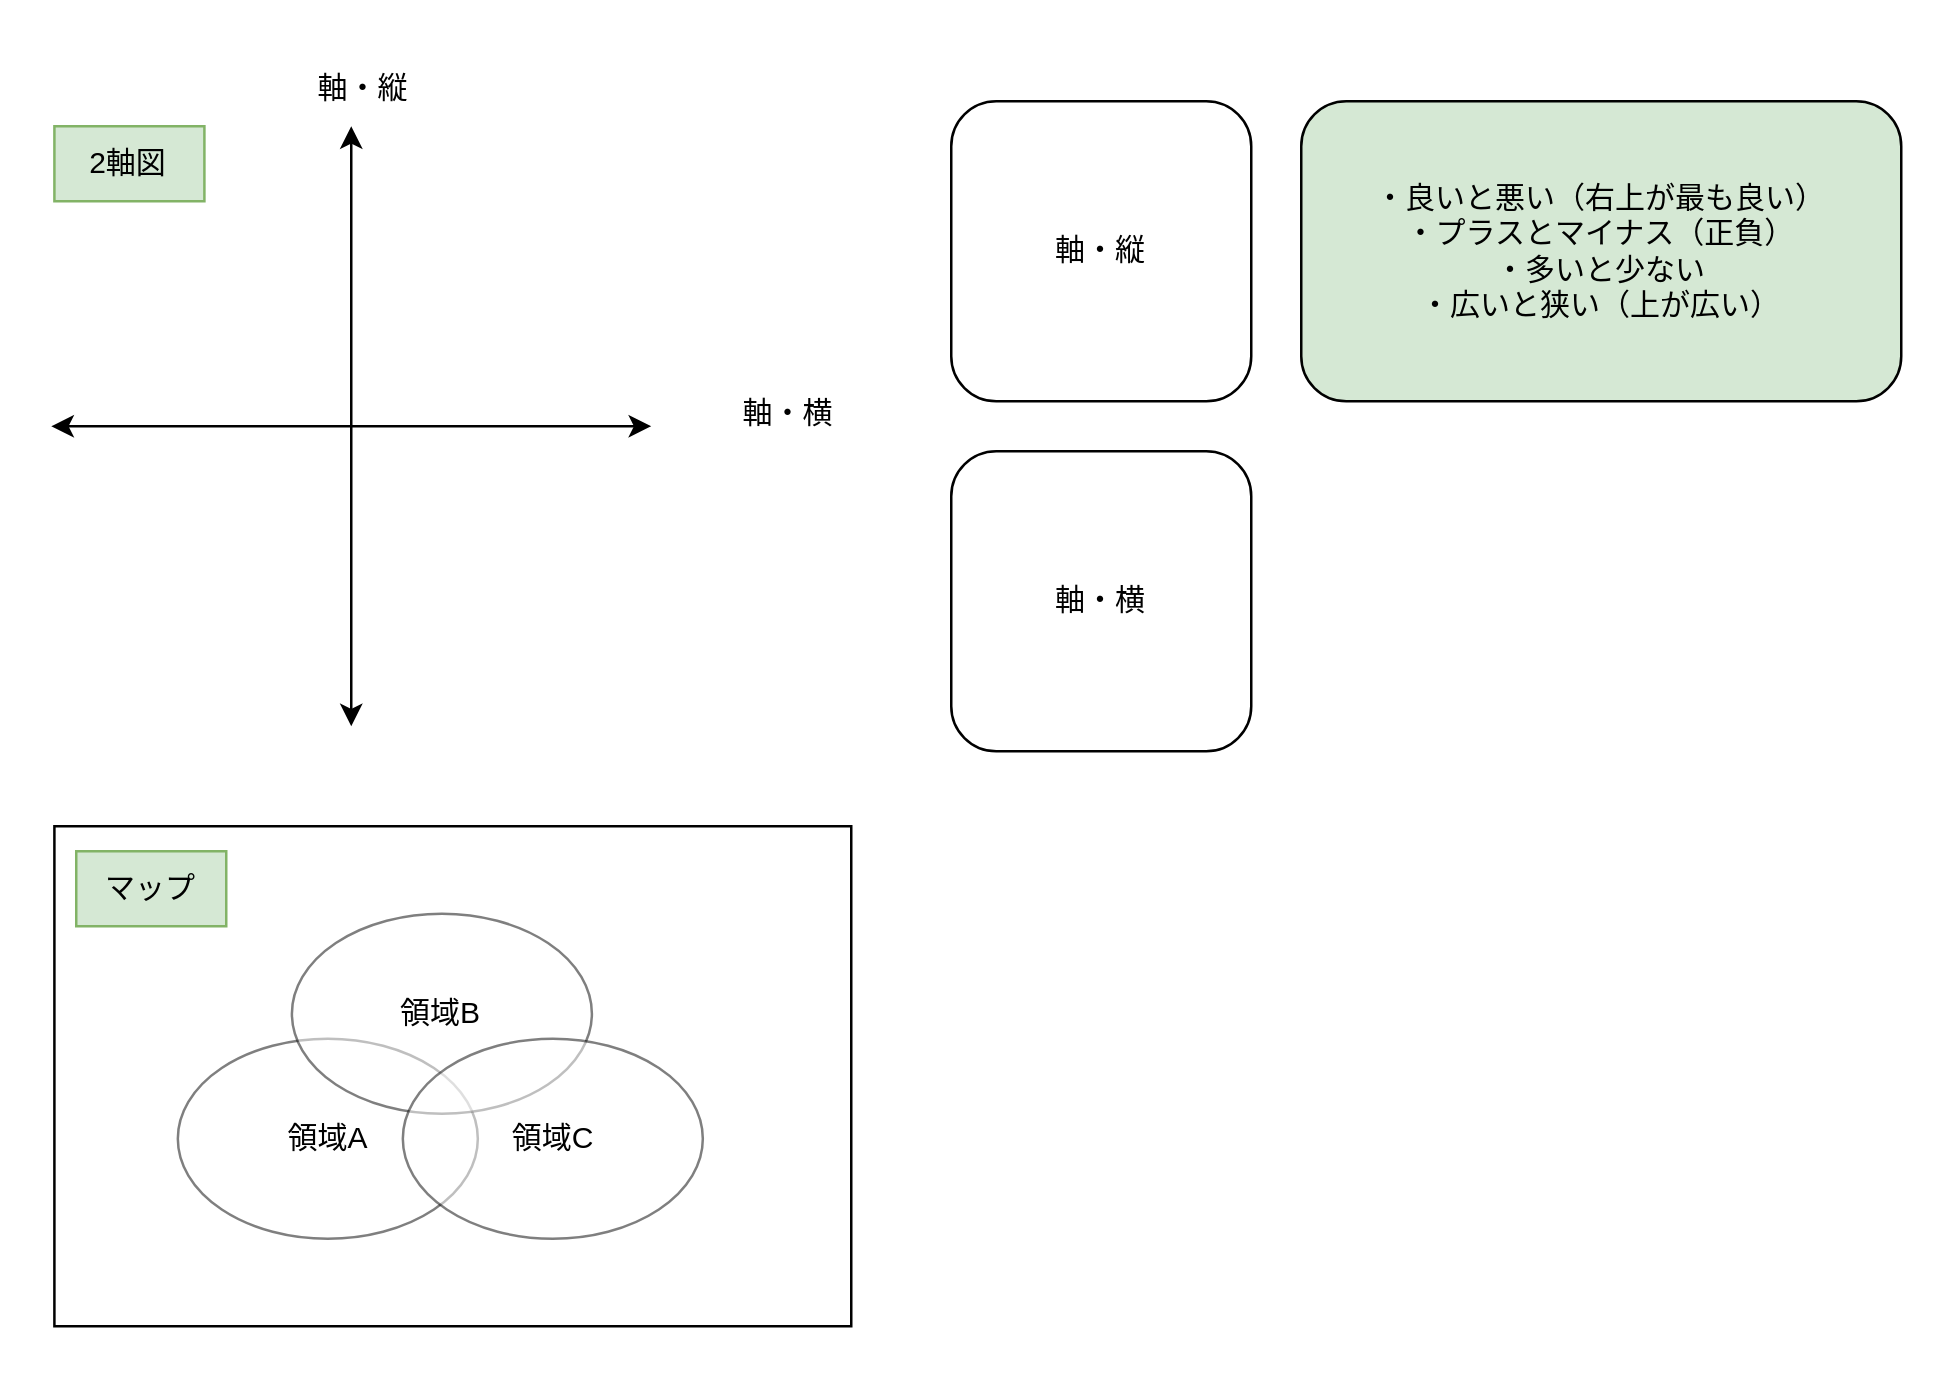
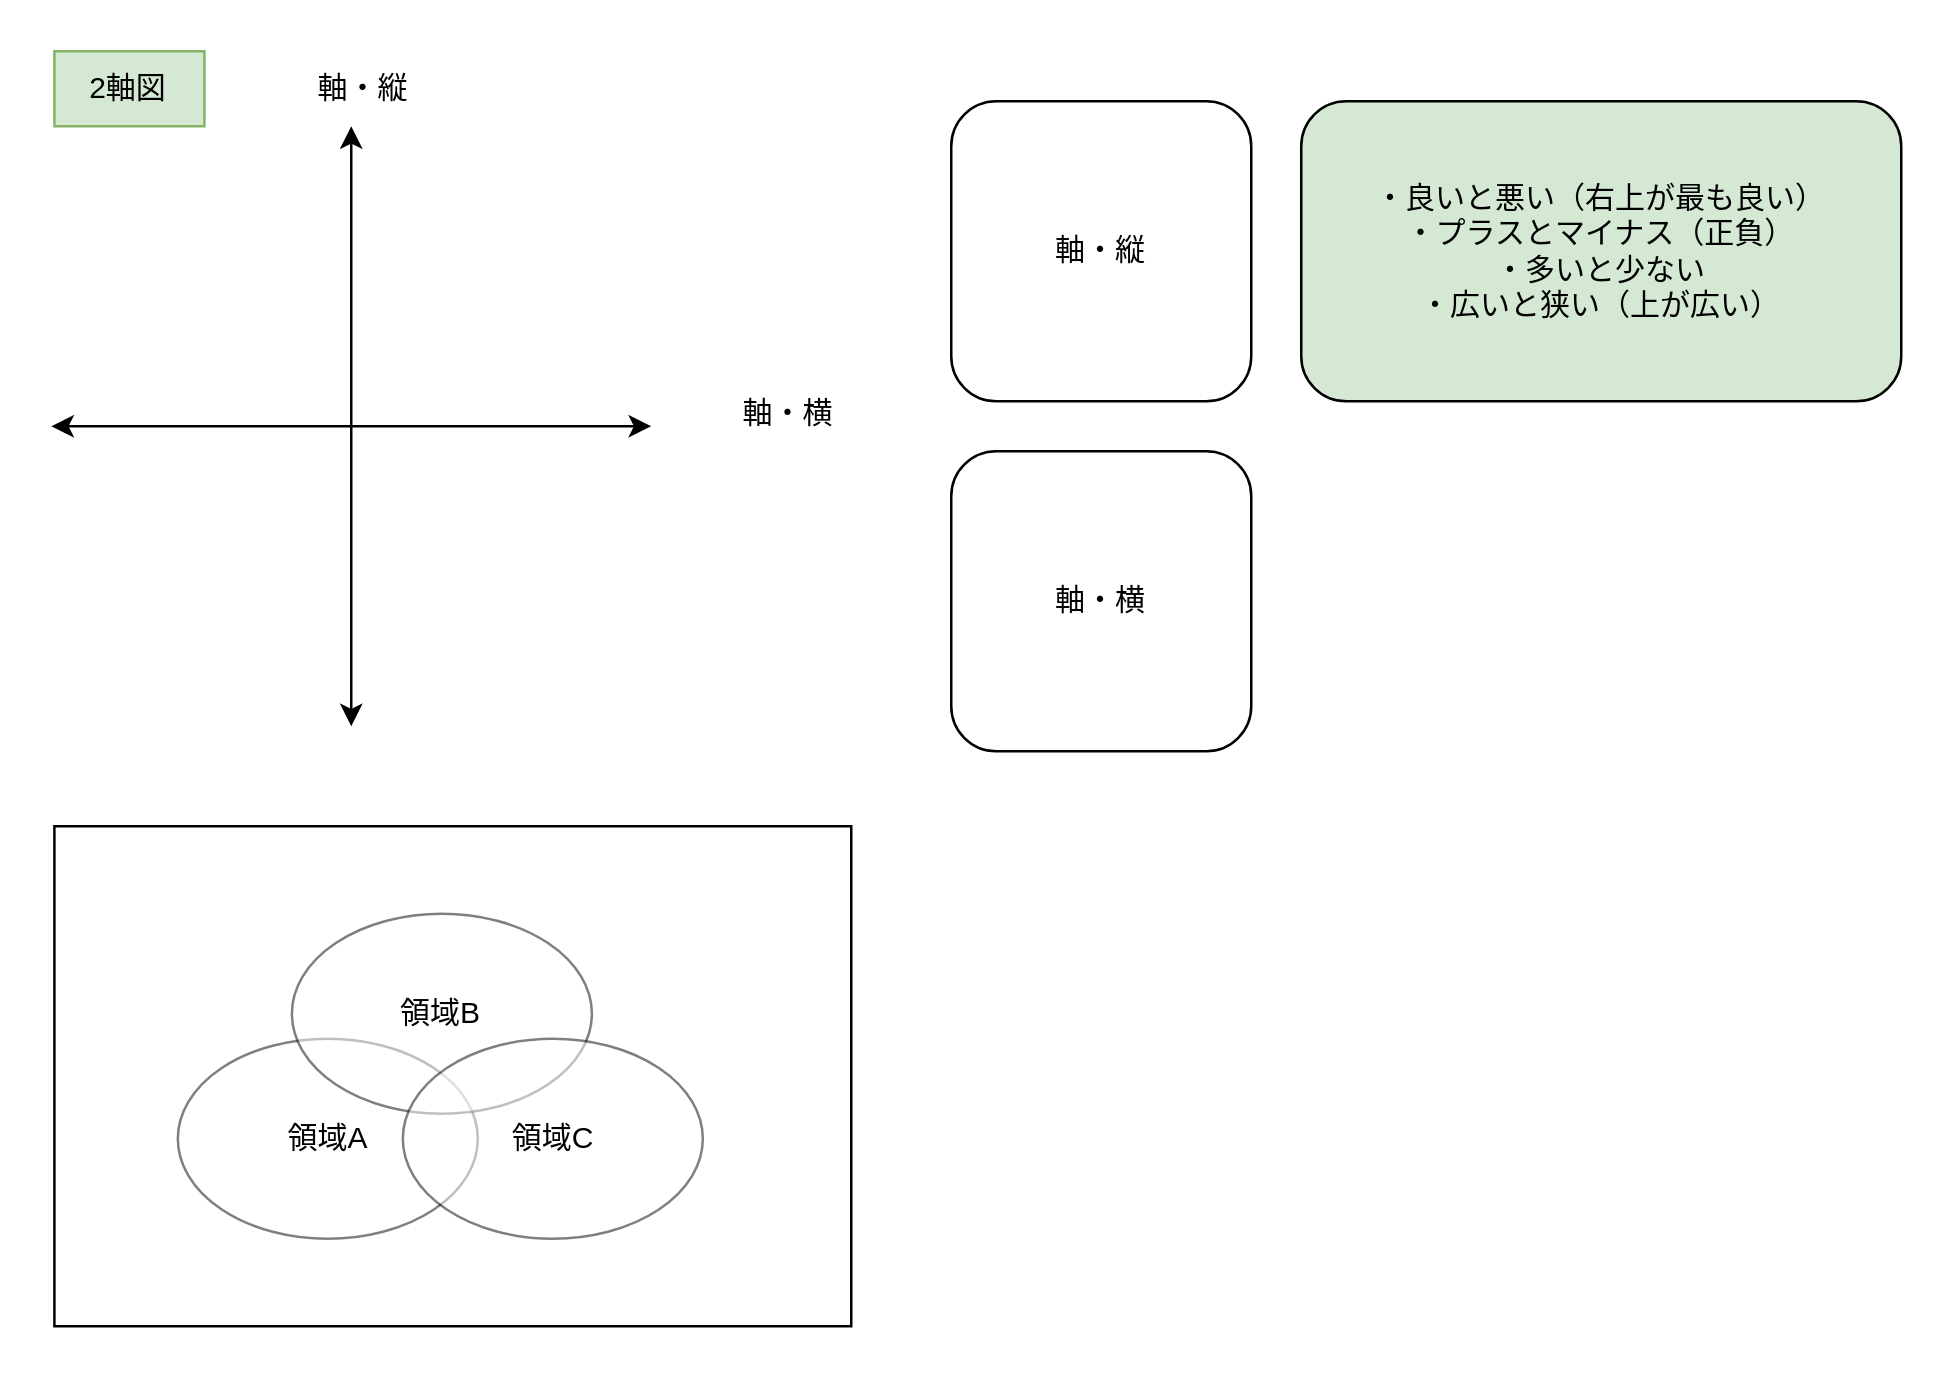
(129, 164) -> (129, 89)
(151, 889) -> none
